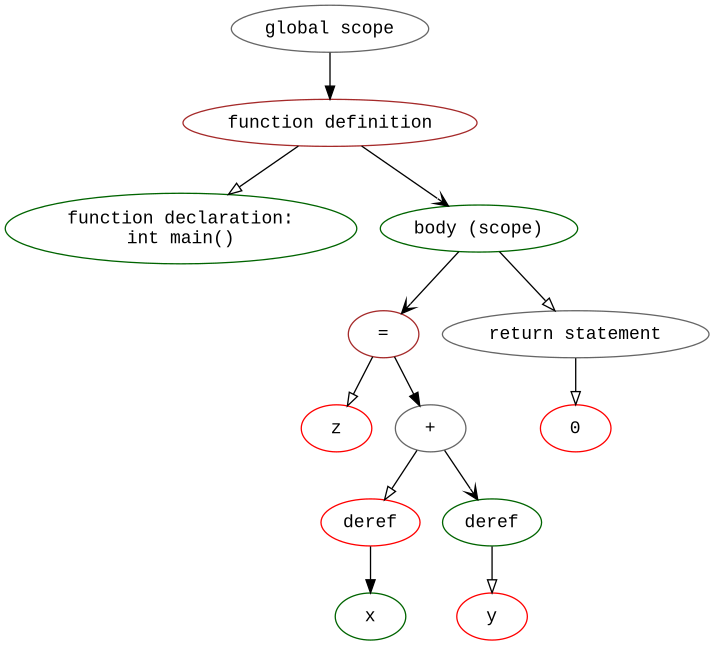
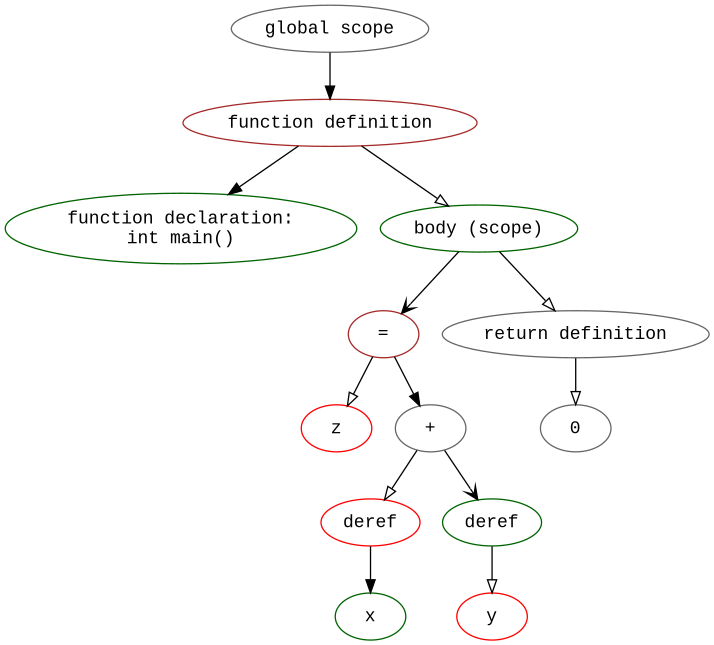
(269, 166) -> (269, 166)
(399, 172) -> (399, 172)
(576, 334) -> (576, 334)
(576, 428) -> (576, 428)
